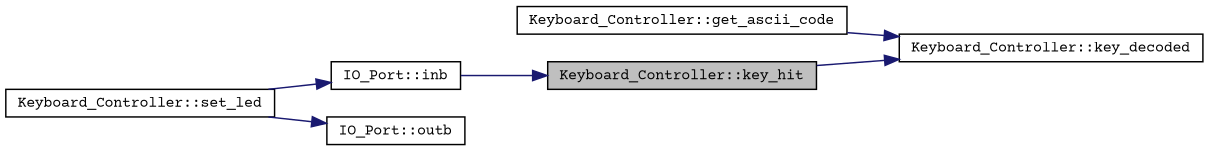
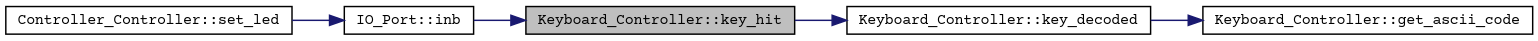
(866, 34) -> (1169, 20)
(140, 103) -> (149, 20)
(396, 131) -> none
